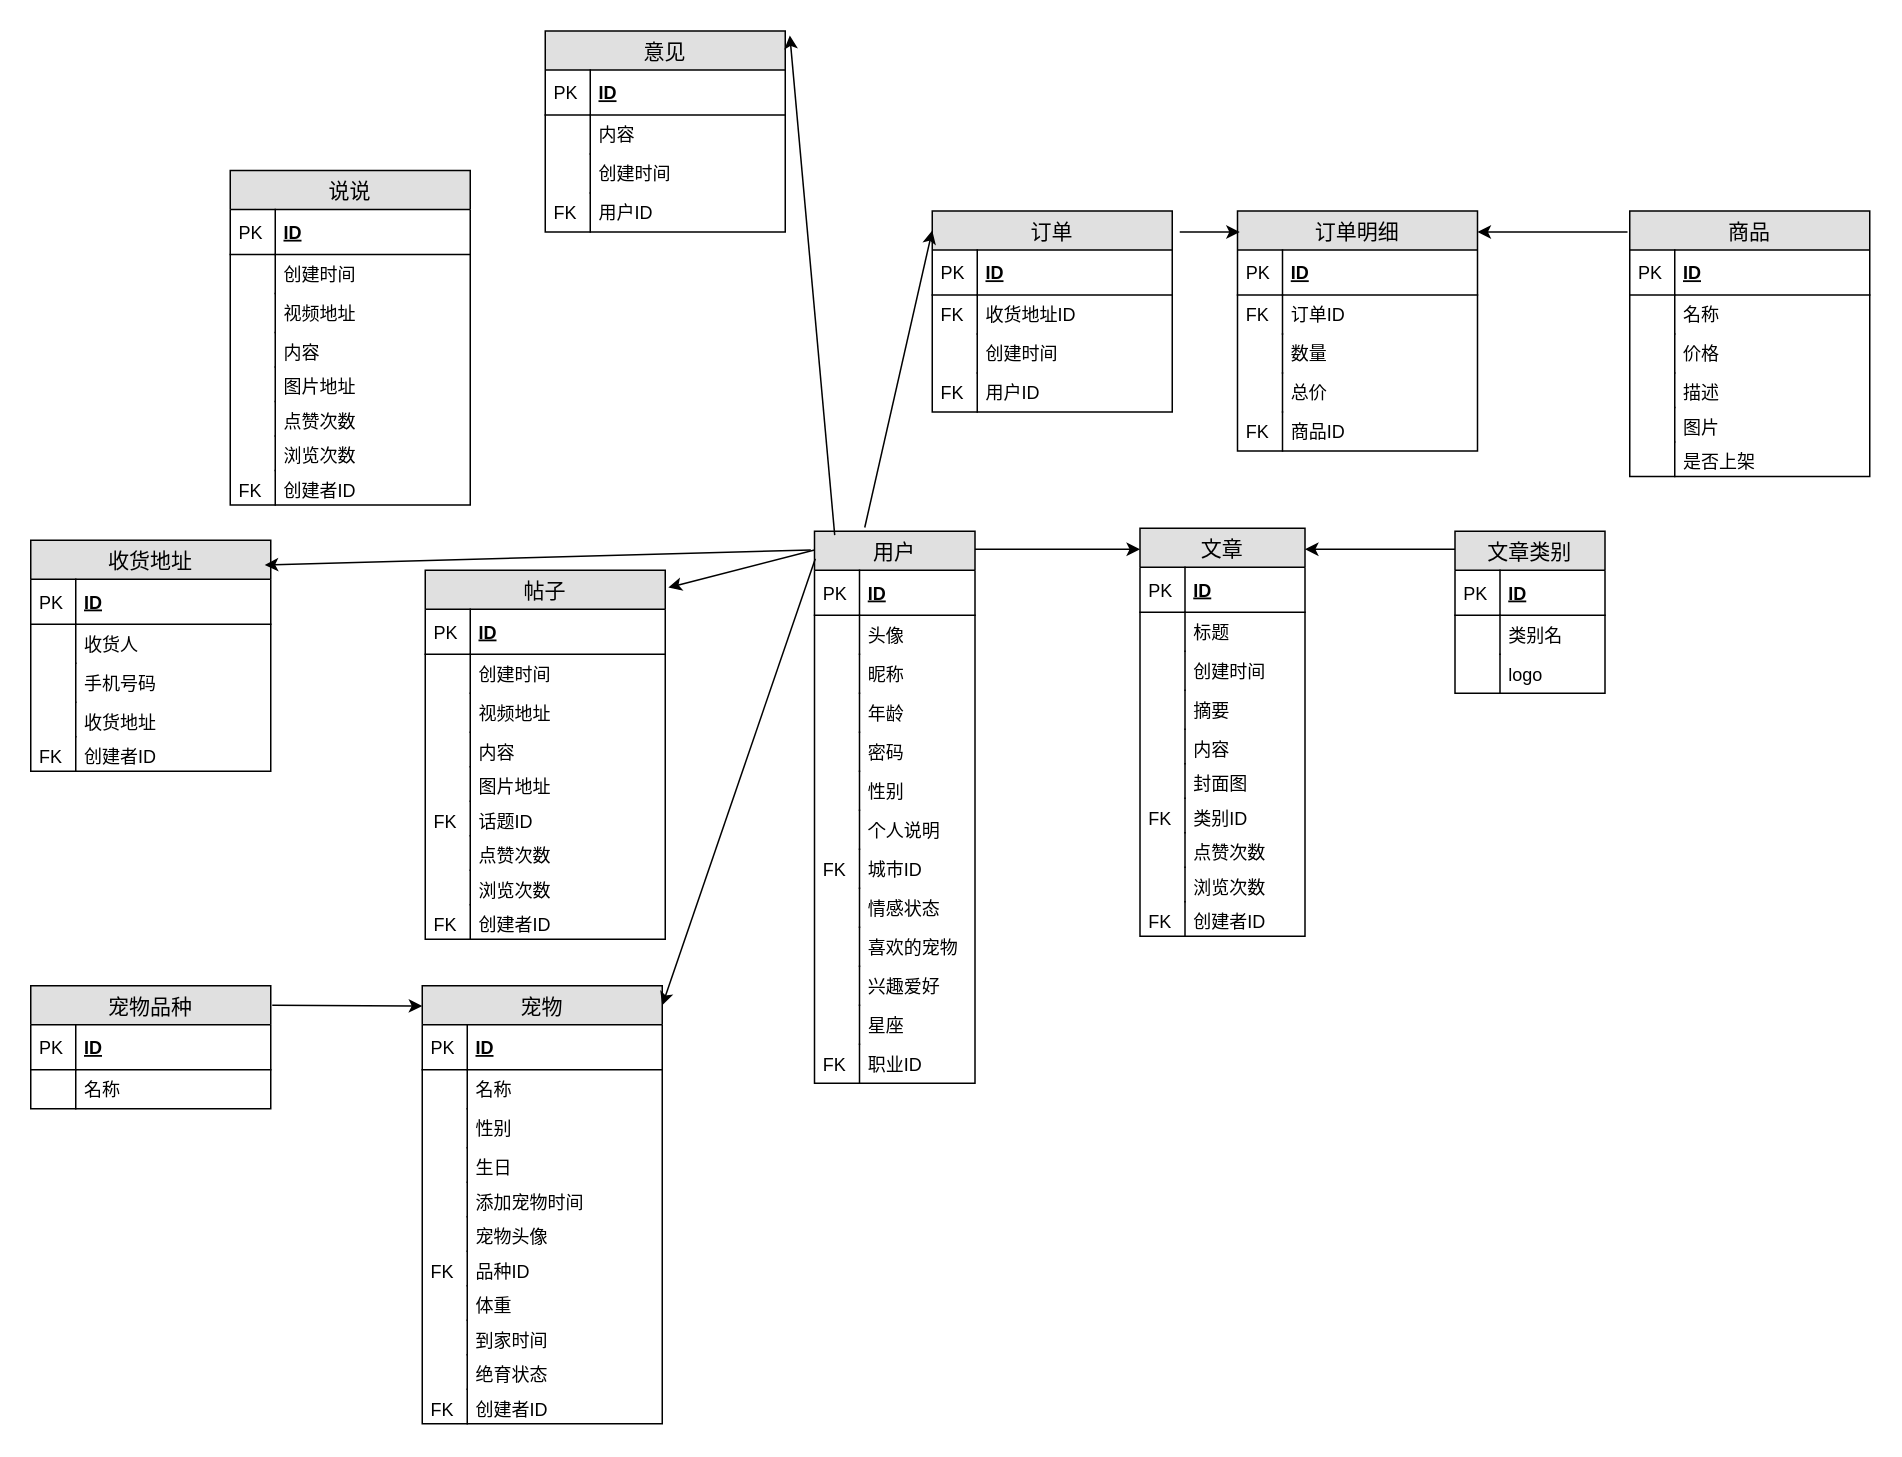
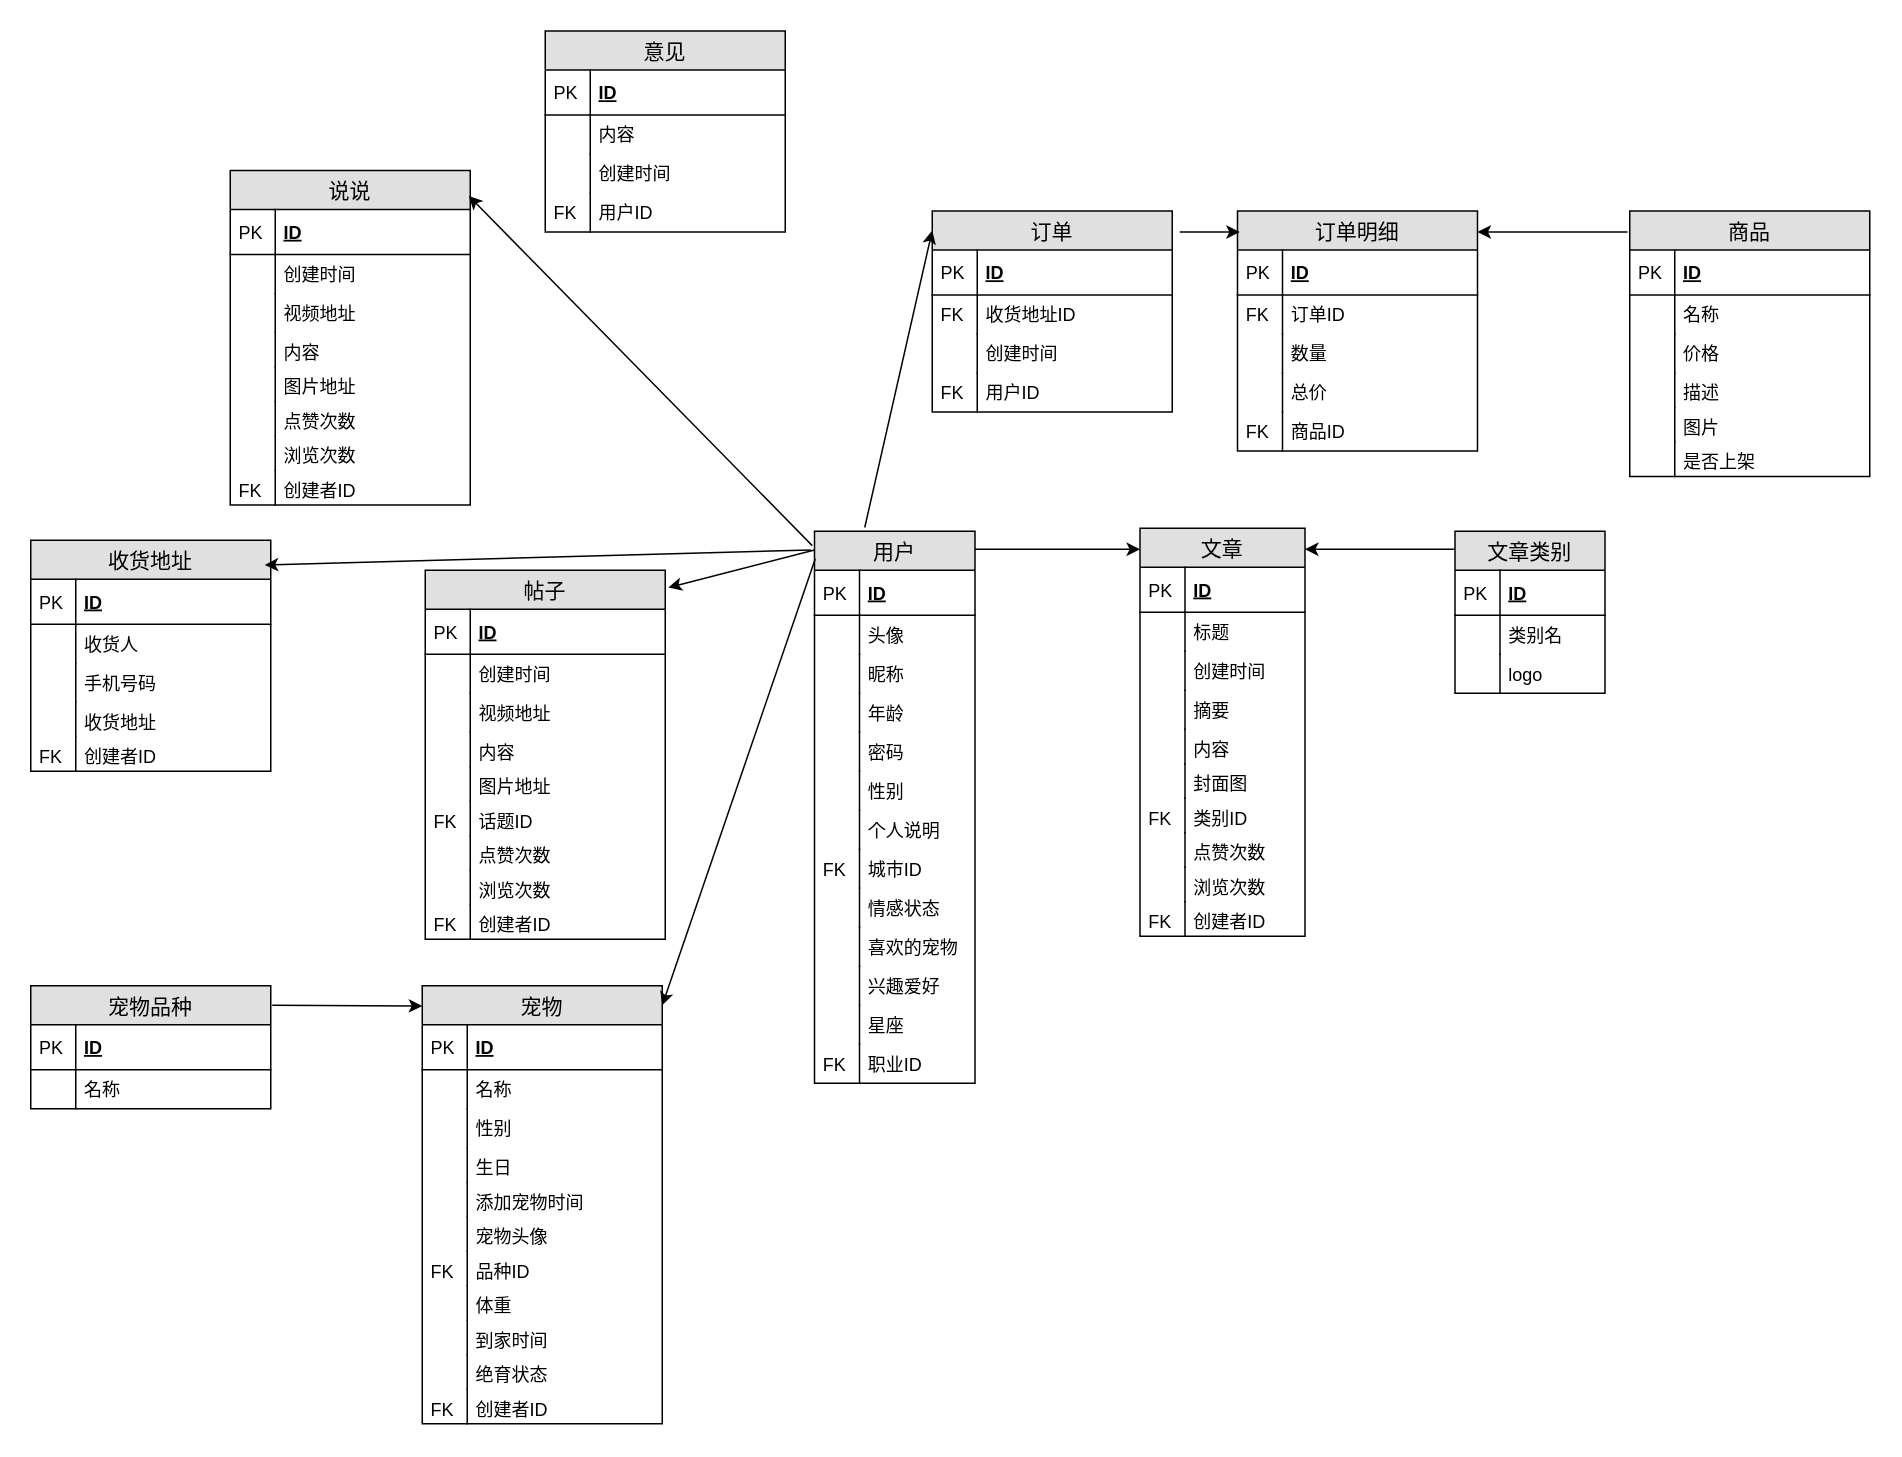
(813, 290) -> none
none -> (644, 374)
